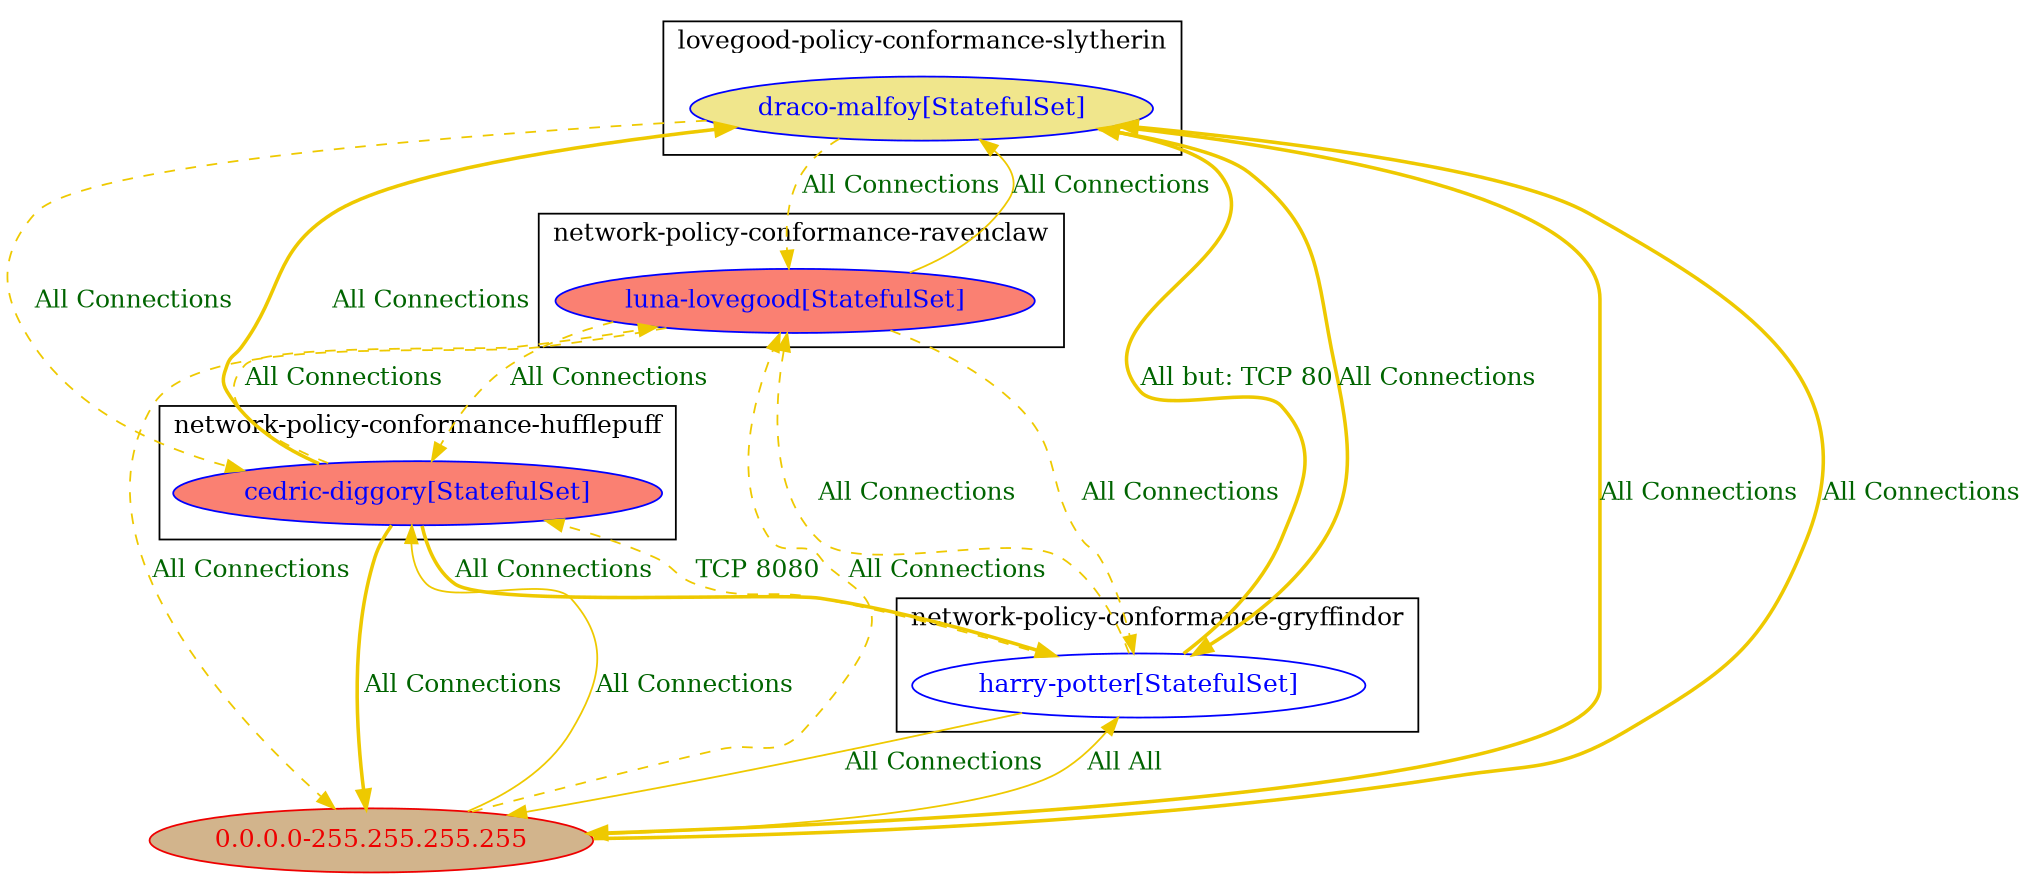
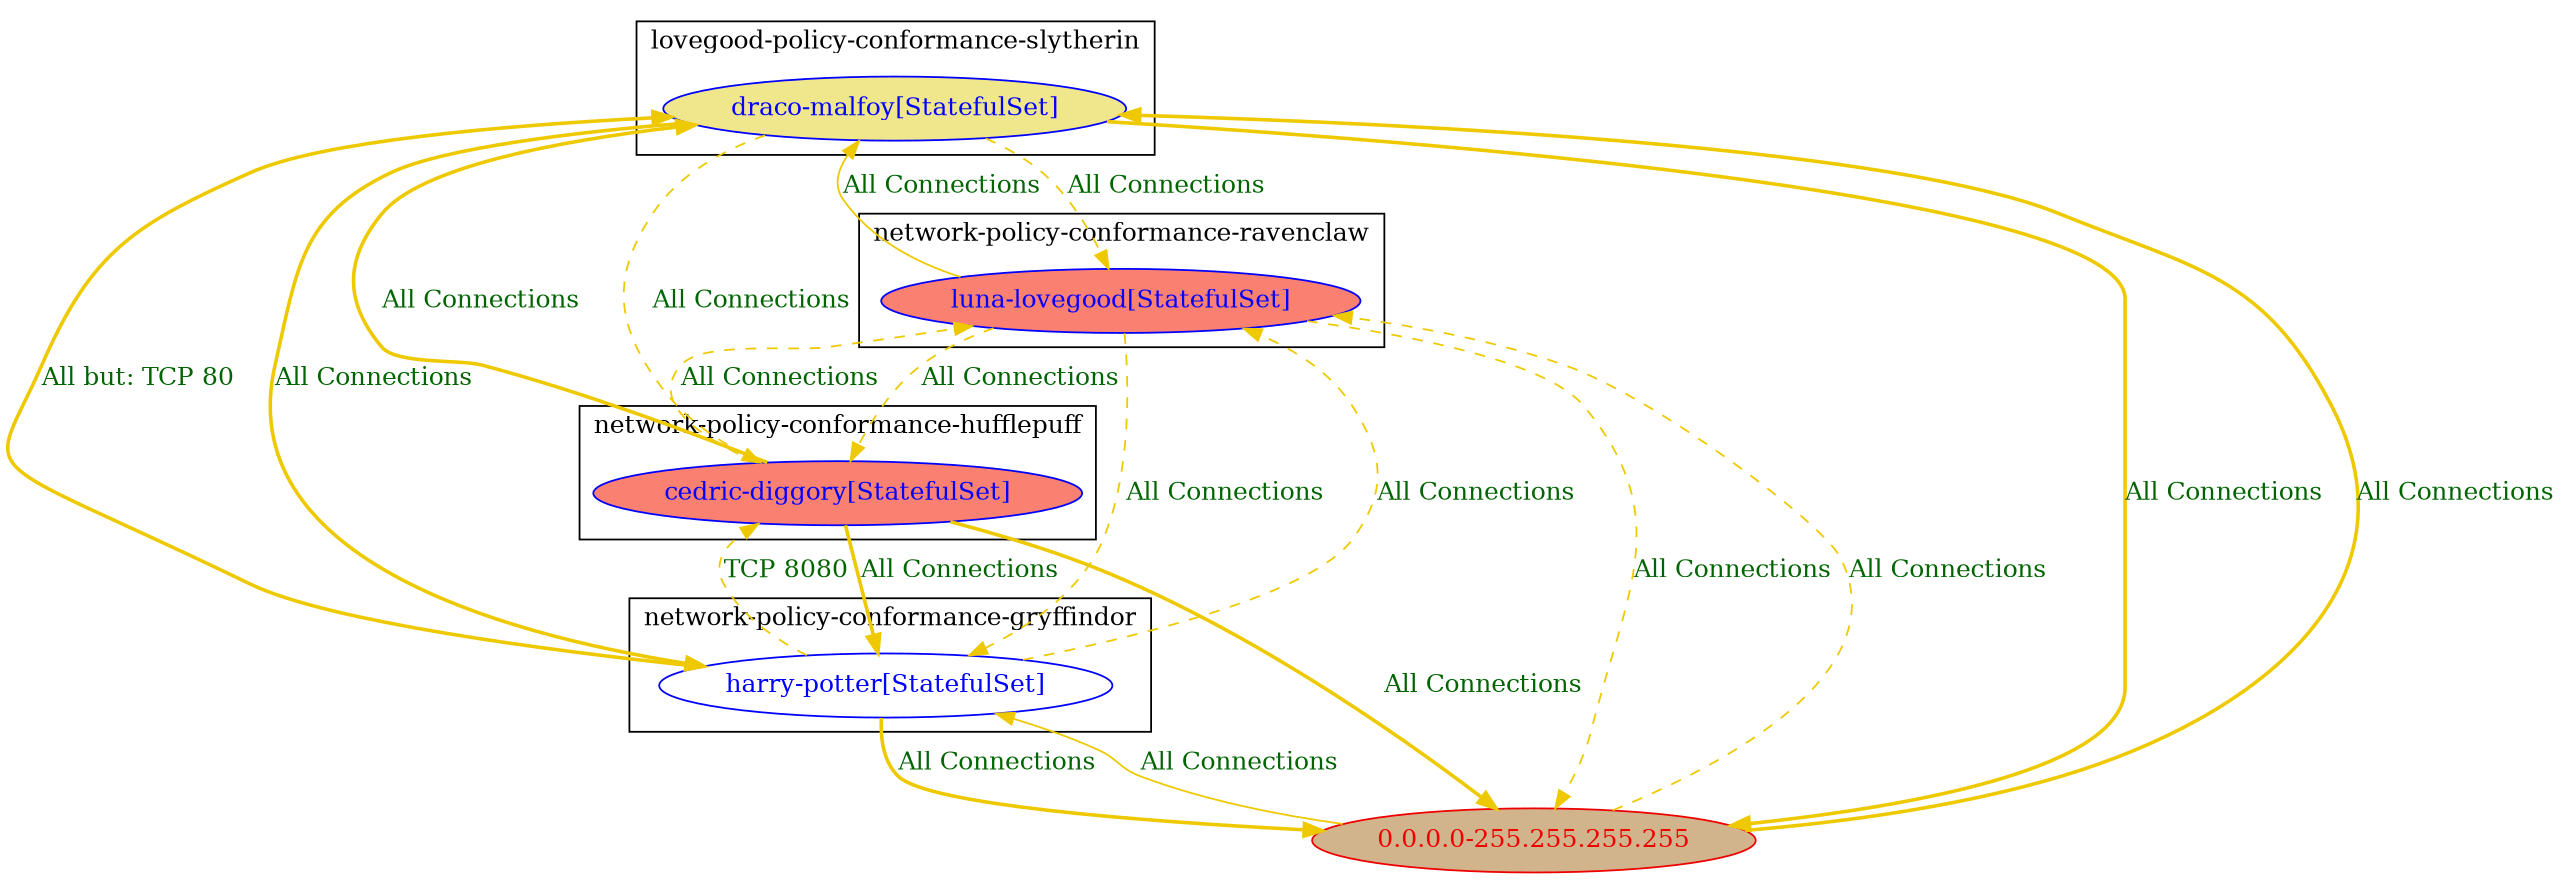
(593, 635) -> none
(1125, 763) -> (1240, 763)
(775, 765) -> (1068, 812)
